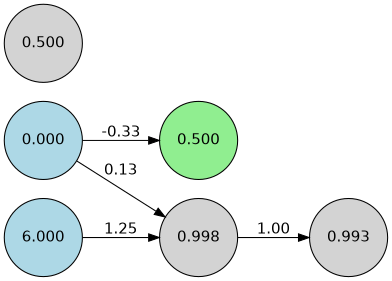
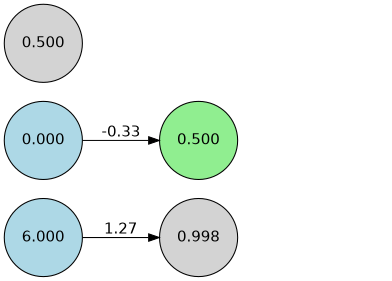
(116, 186) -> none
(121, 230) -> (121, 230)
(349, 238) -> none
